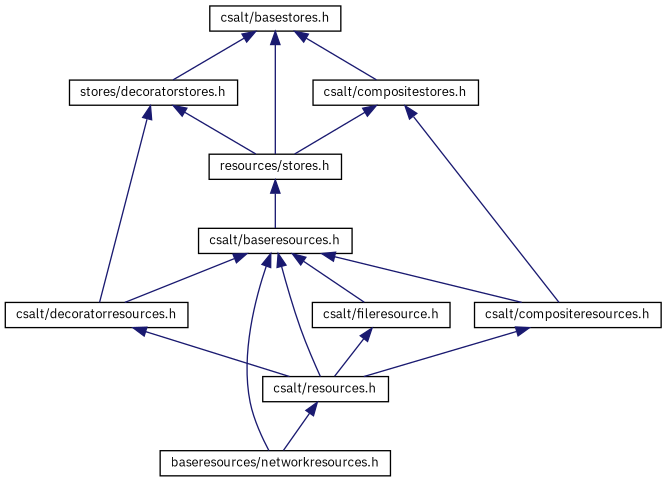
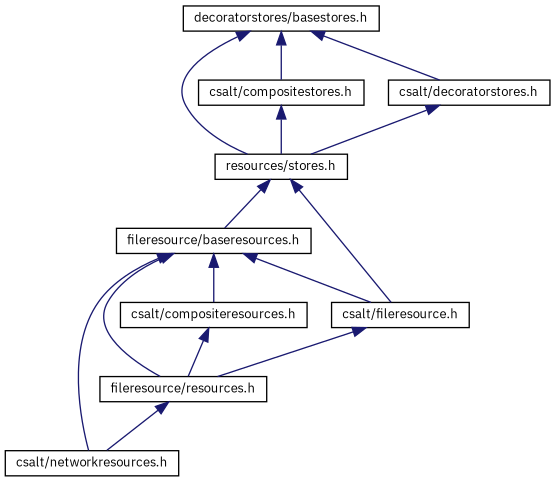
(275, 19) -> (281, 19)
(154, 93) -> (469, 93)
(486, 210) -> none
(275, 241) -> (214, 241)
none -> (345, 246)
(97, 315) -> none
(326, 389) -> (183, 389)
(275, 463) -> (92, 463)
